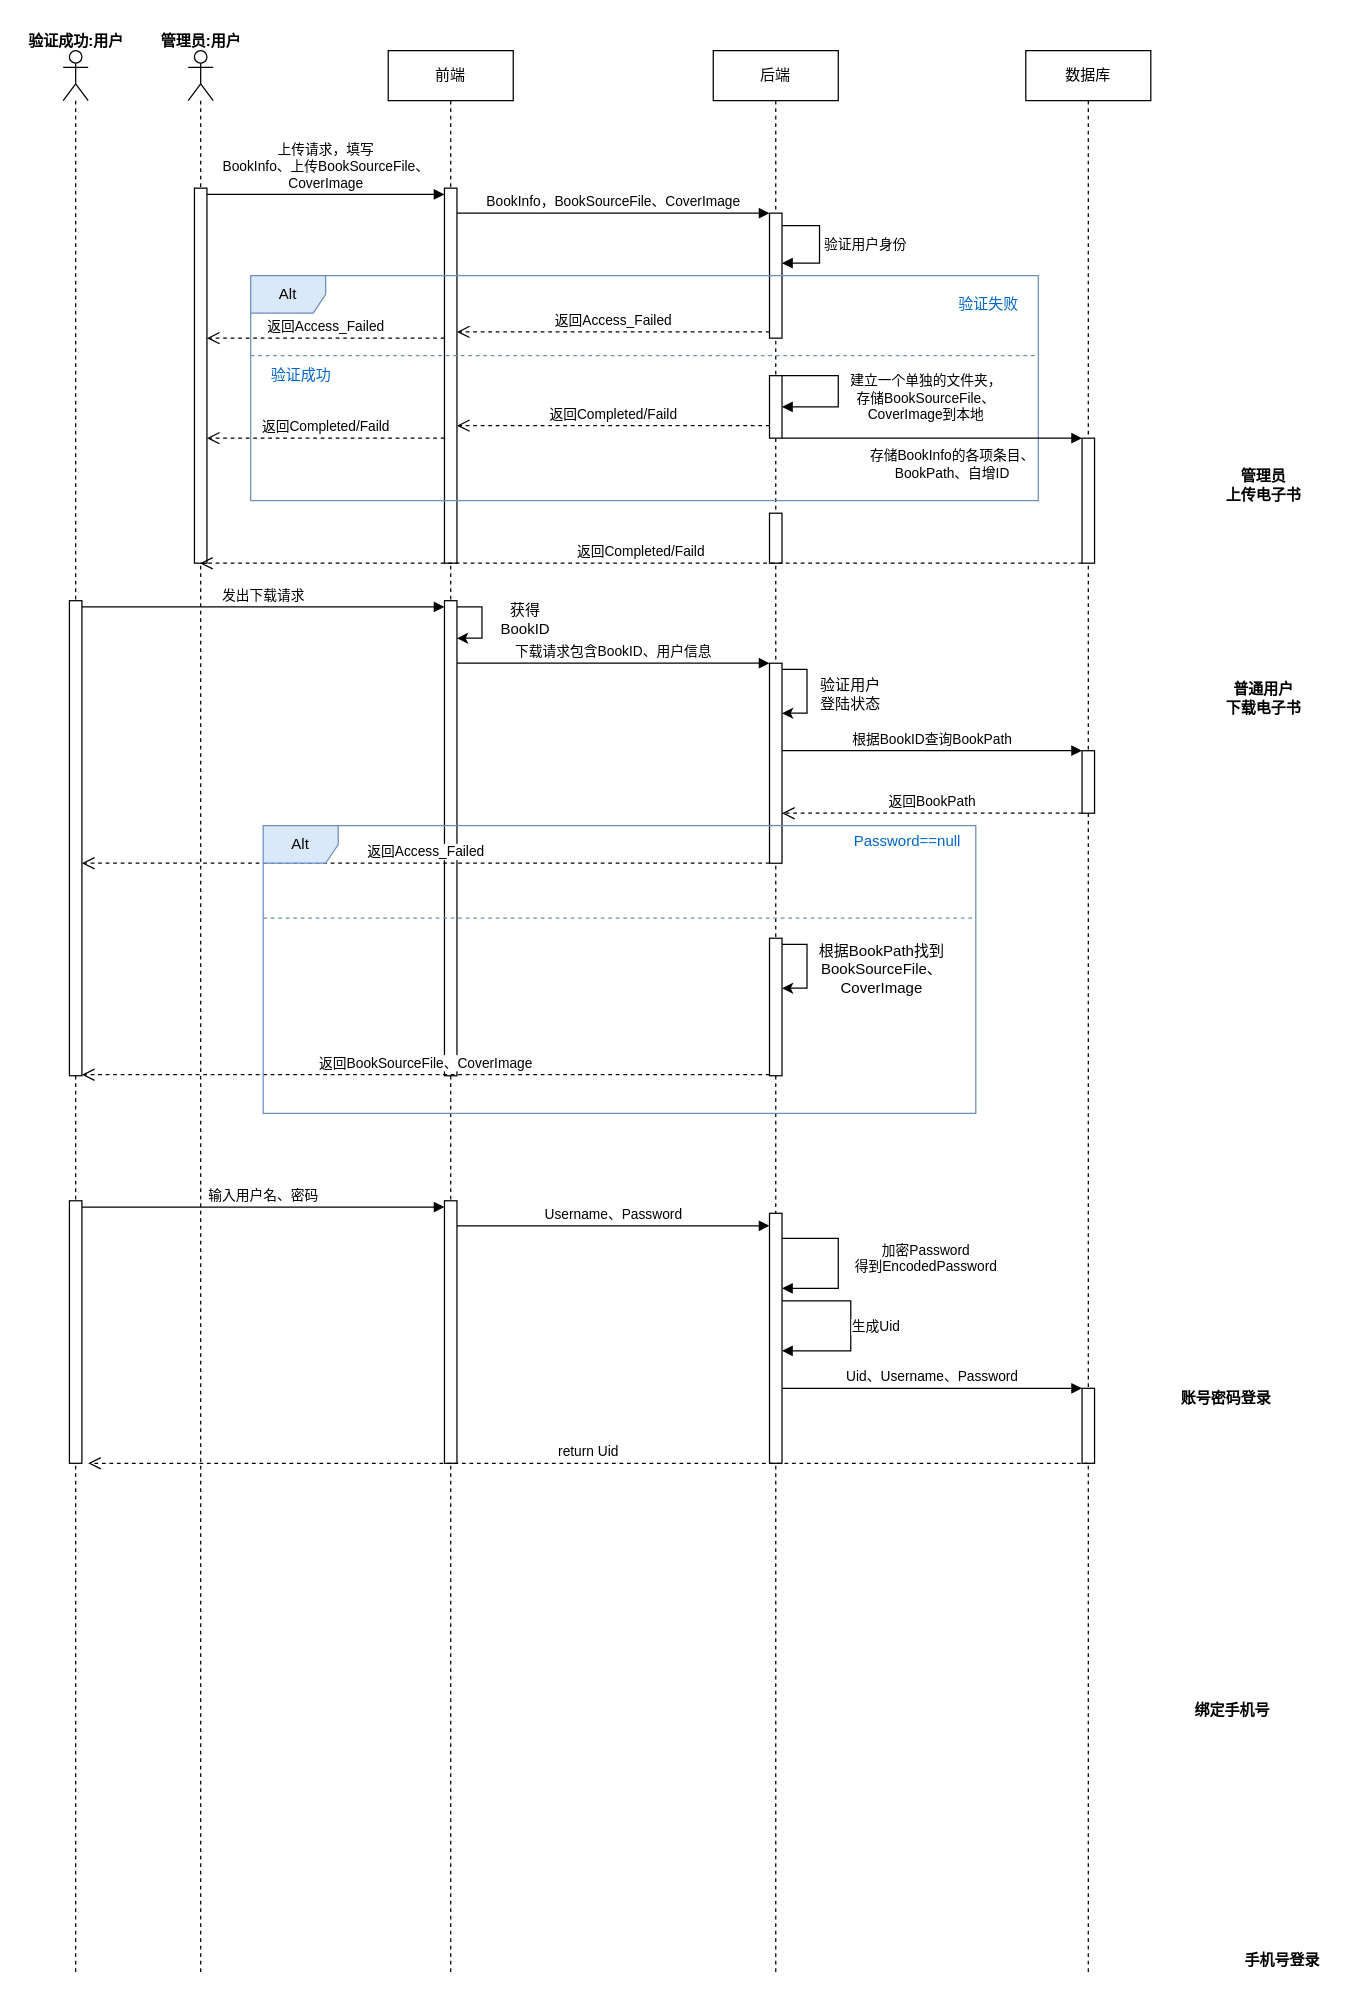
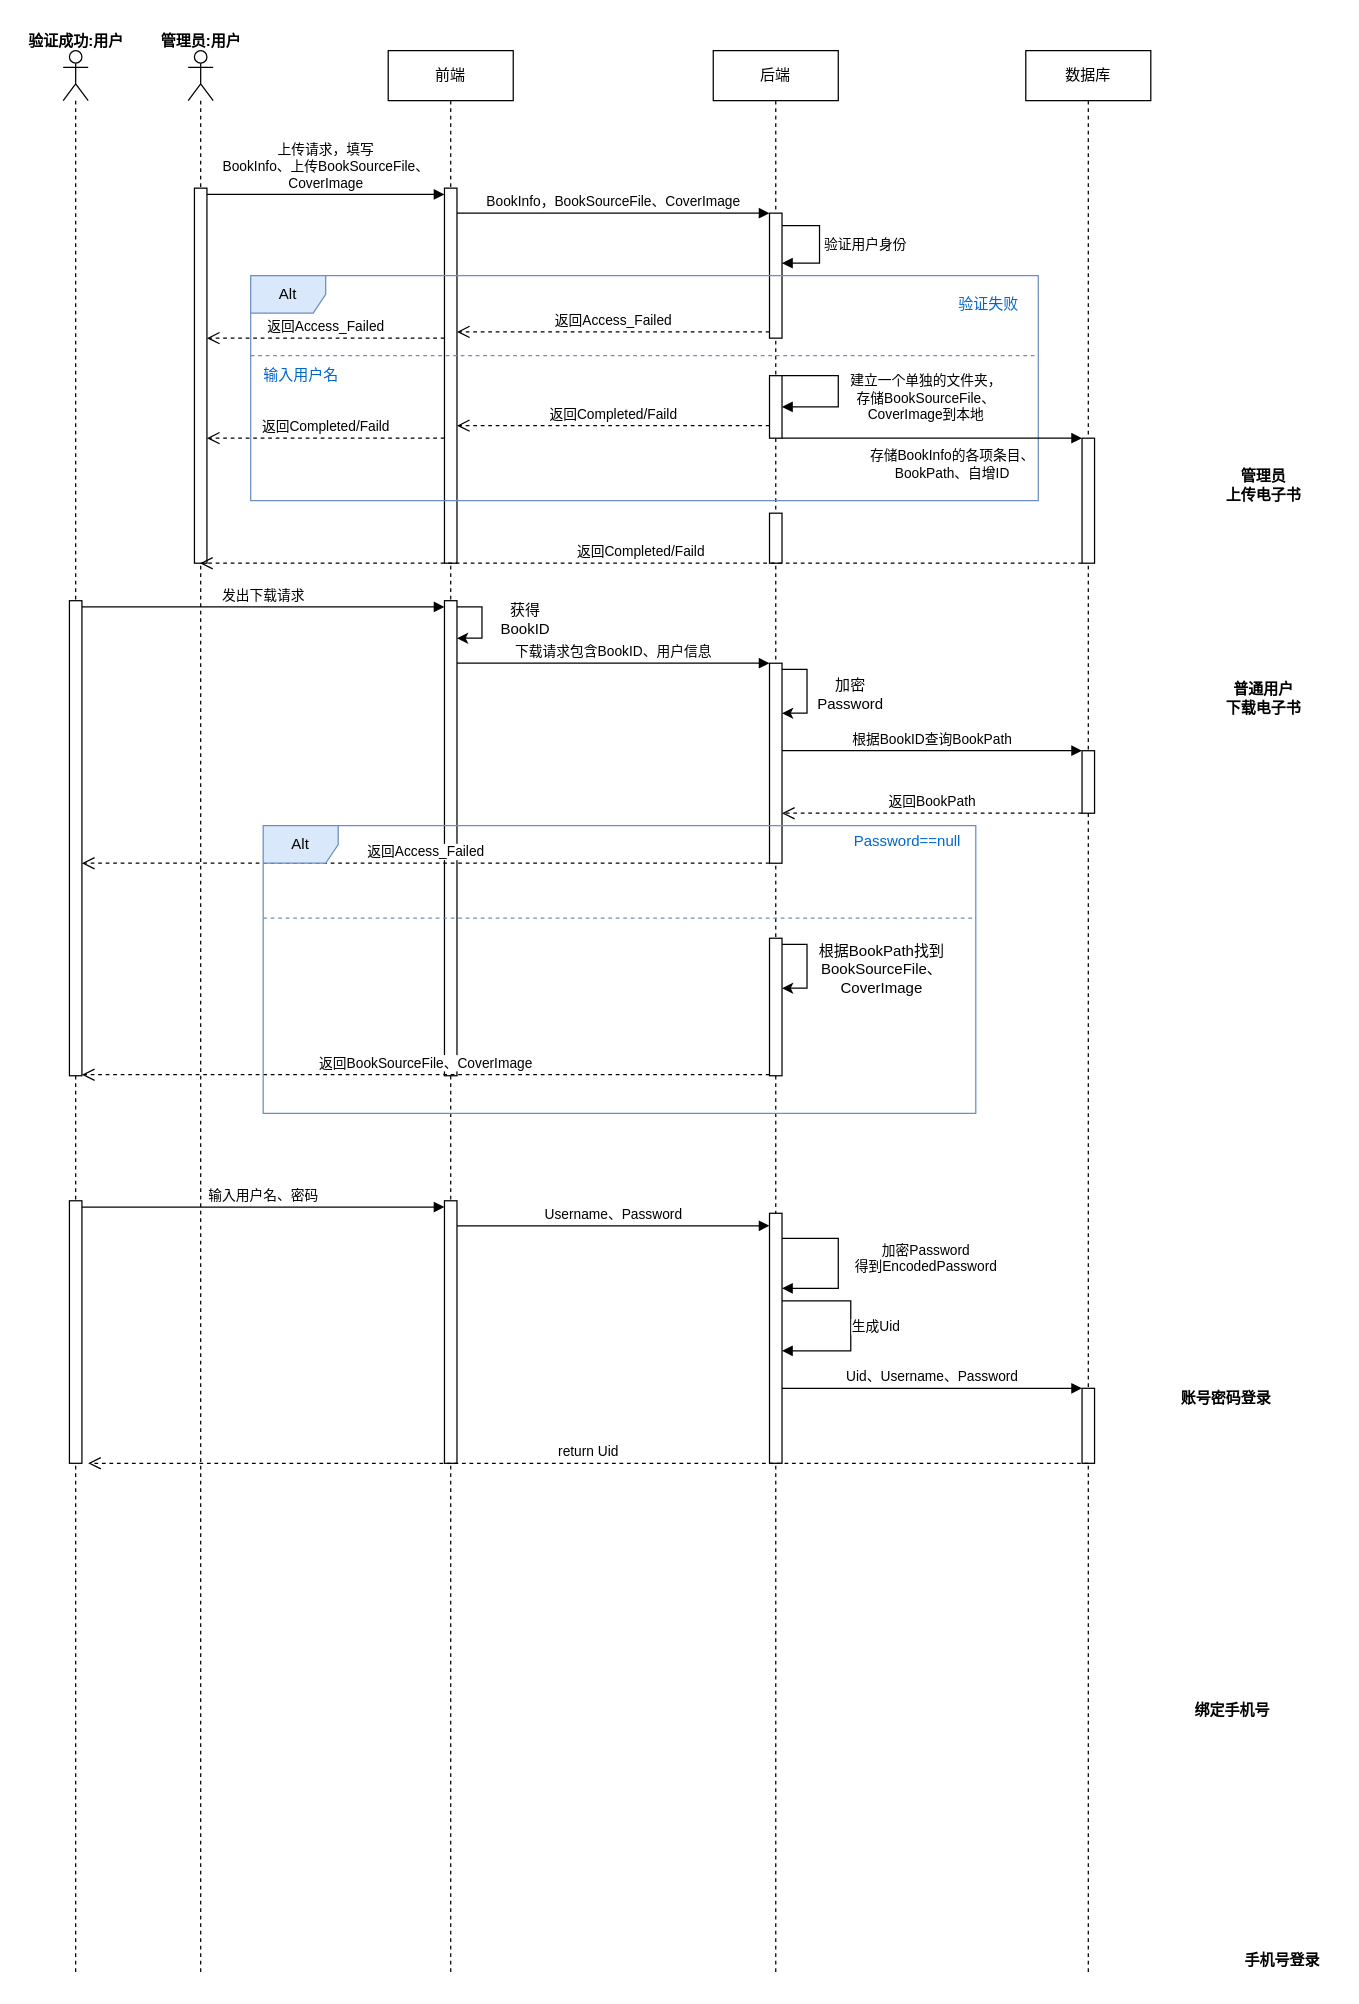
(301, 376) -> (301, 376)
(851, 694) -> (851, 694)
